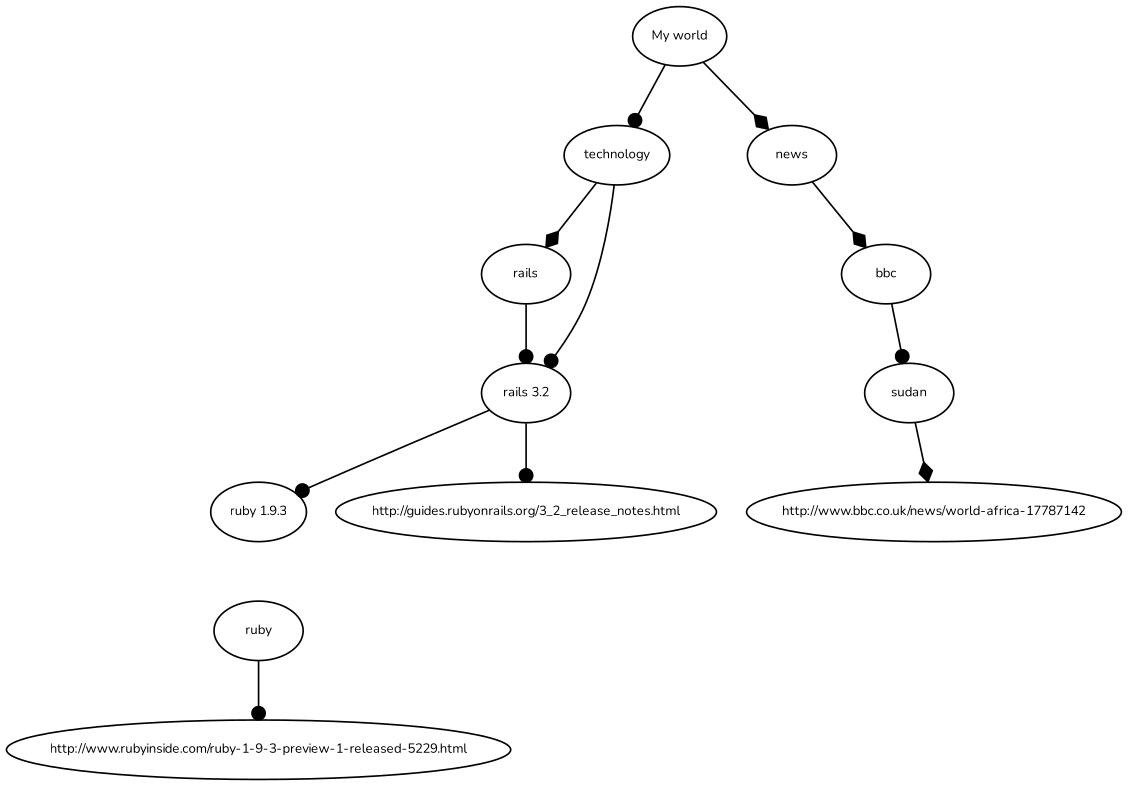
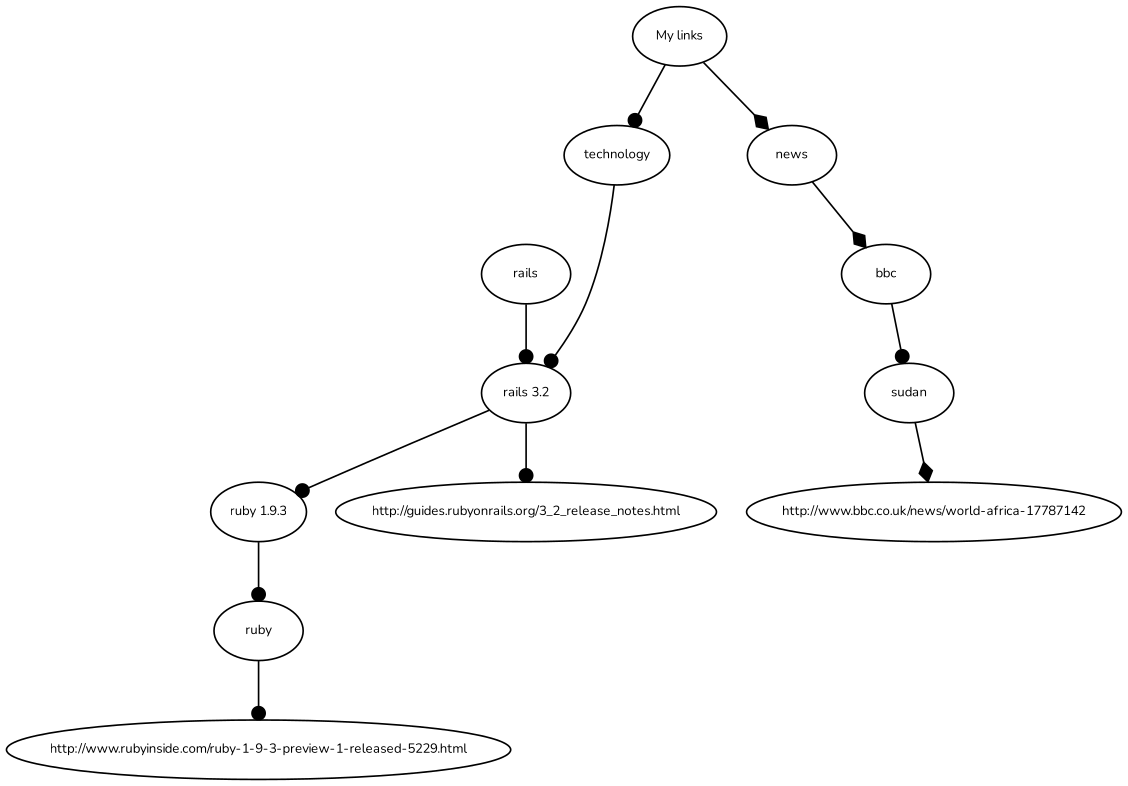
(680, 36) -> (680, 36)
(577, 207) -> none
none -> (259, 565)
